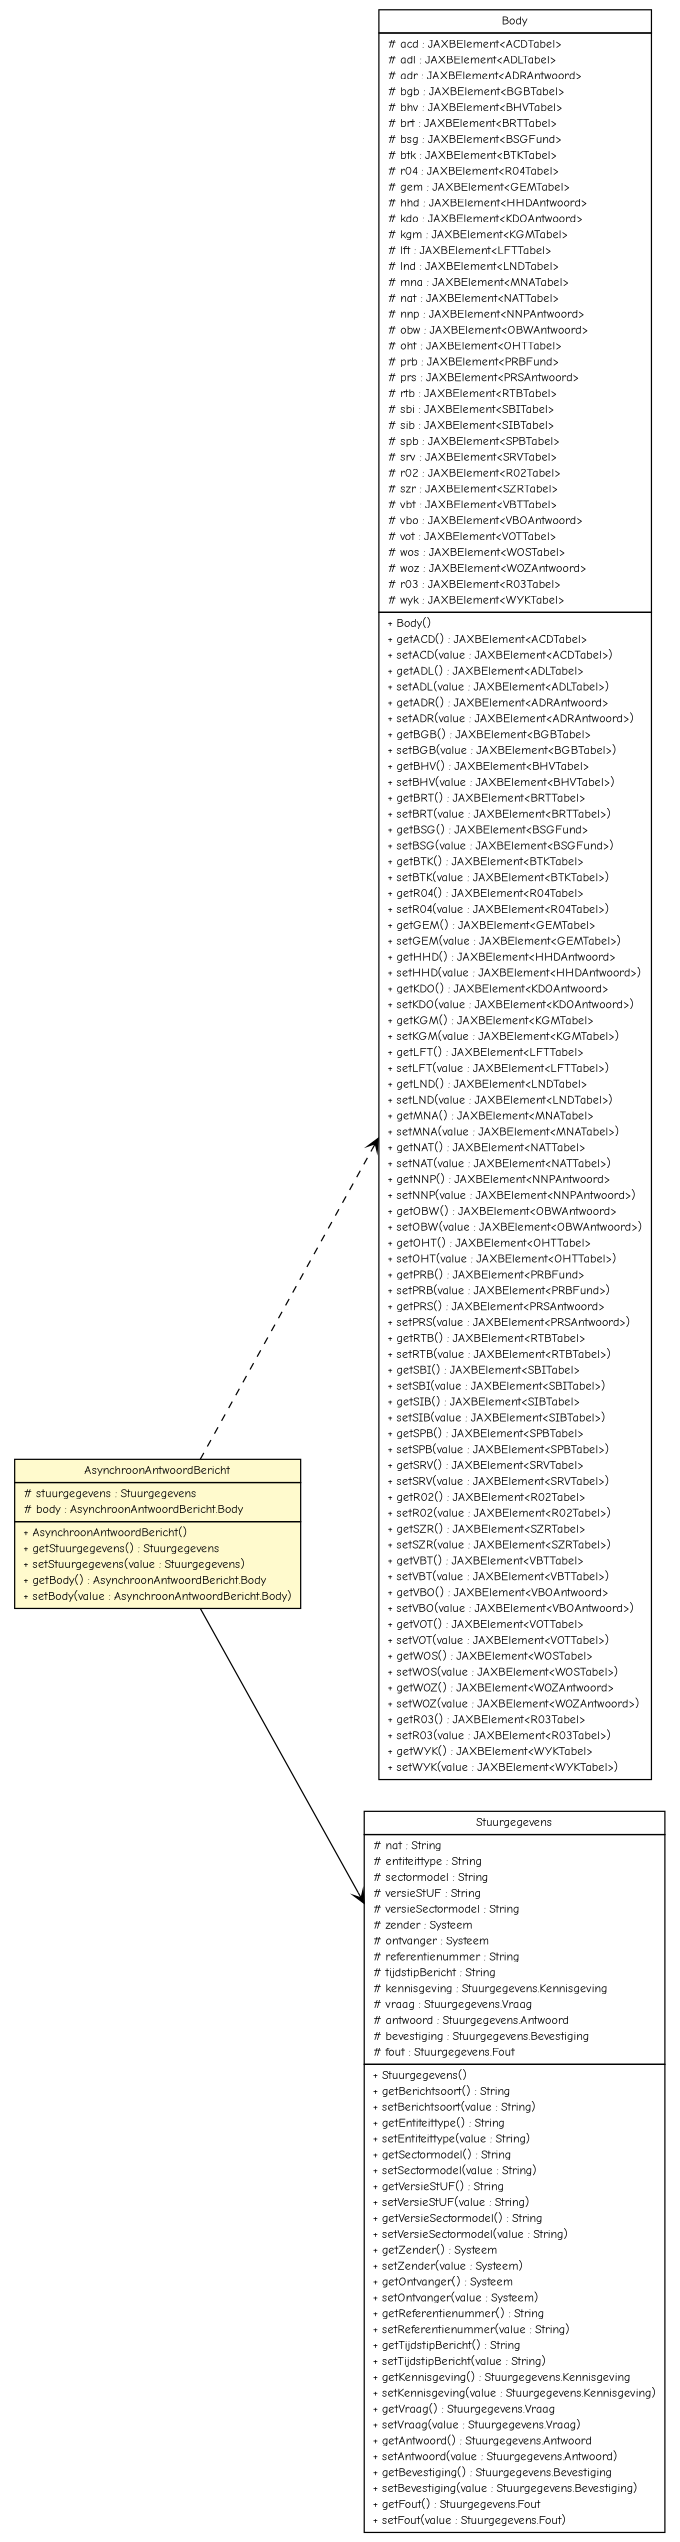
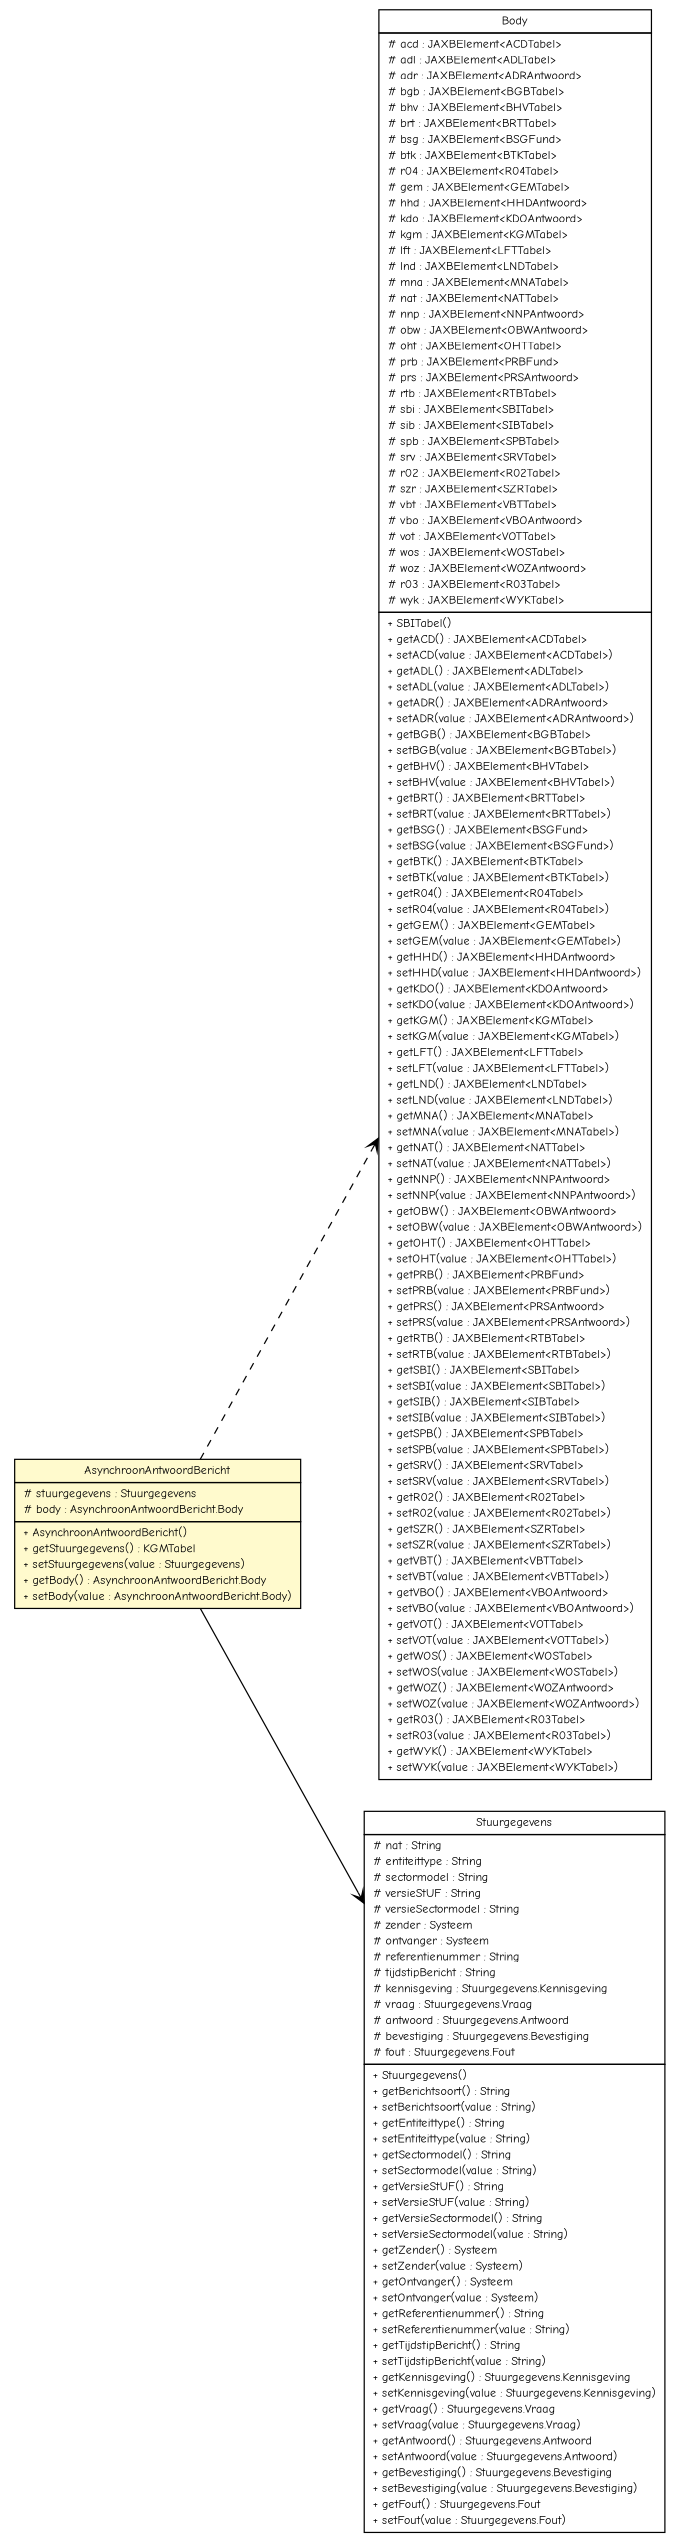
(410, 623) -> (420, 623)
(122, 1549) -> (110, 1549)
